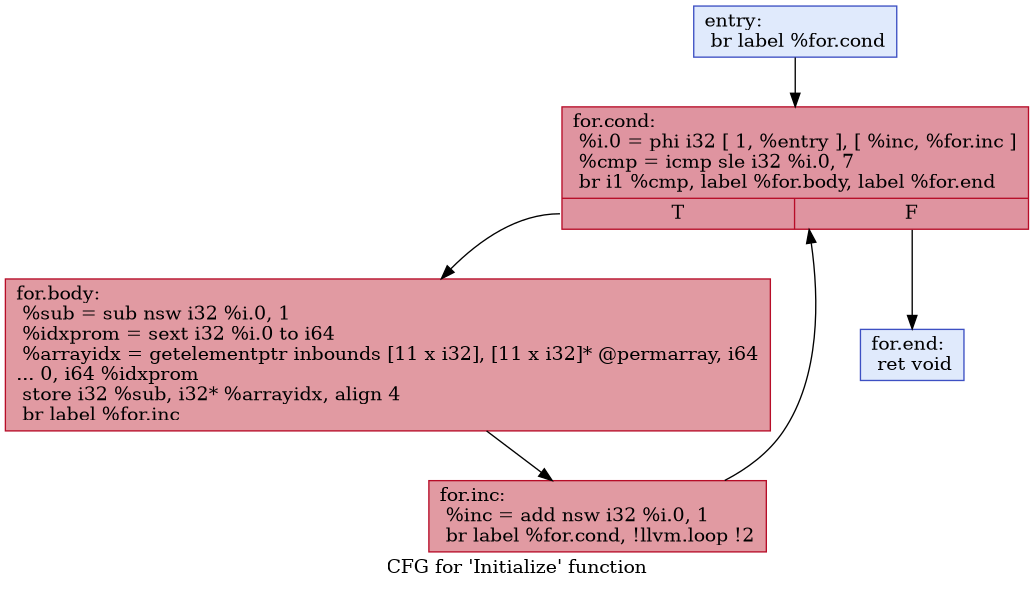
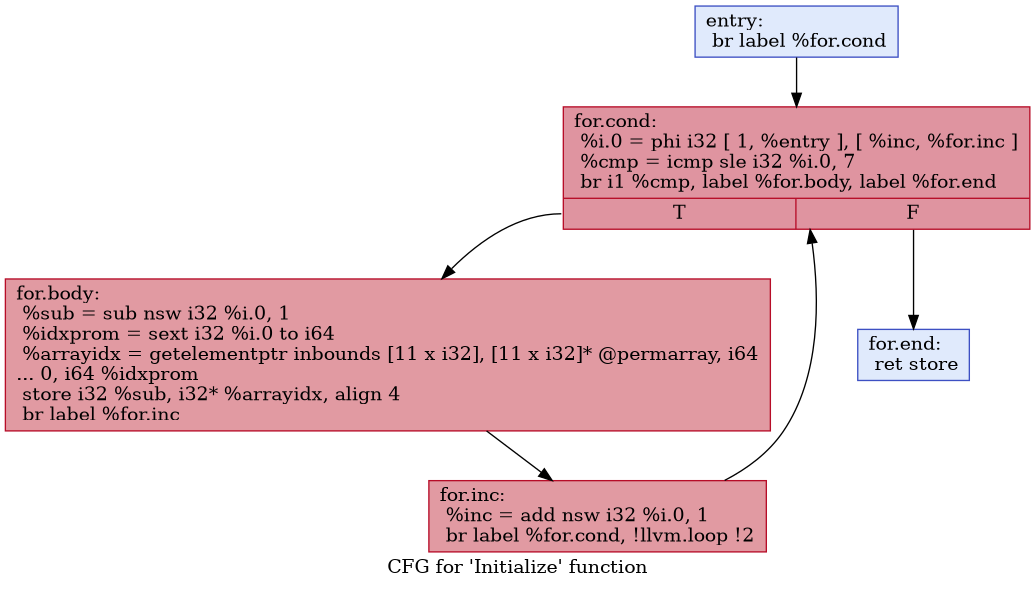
(912, 364) -> (914, 364)
